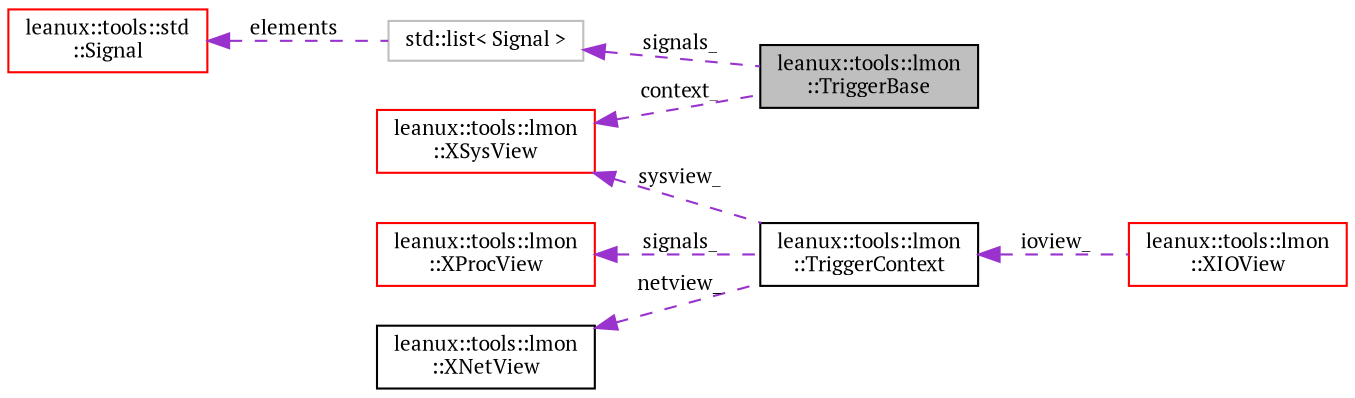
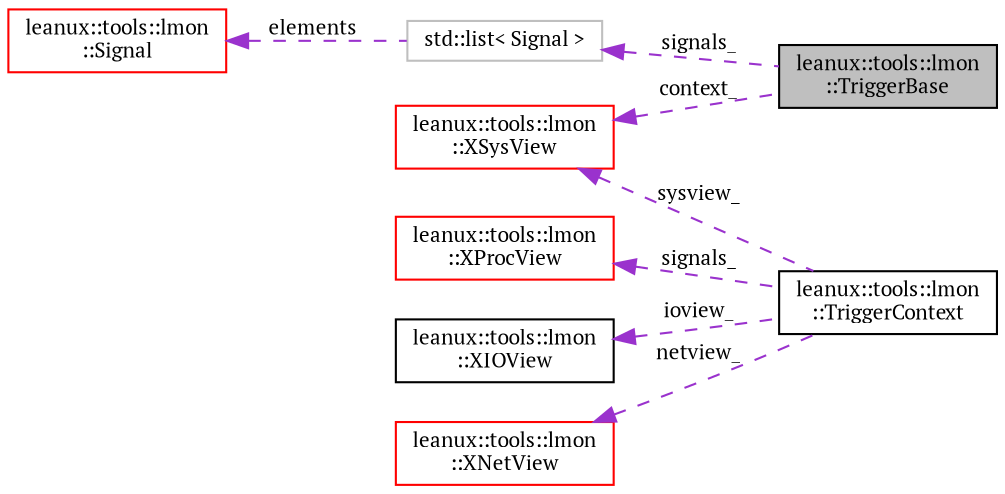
(108, 41) -> (117, 41)
(1064, 254) -> (707, 328)
(1238, 254) -> (505, 351)
(486, 357) -> (505, 453)
